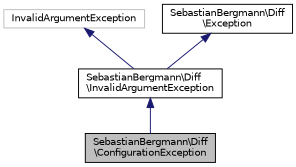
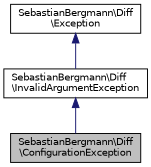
(74, 19) -> none
